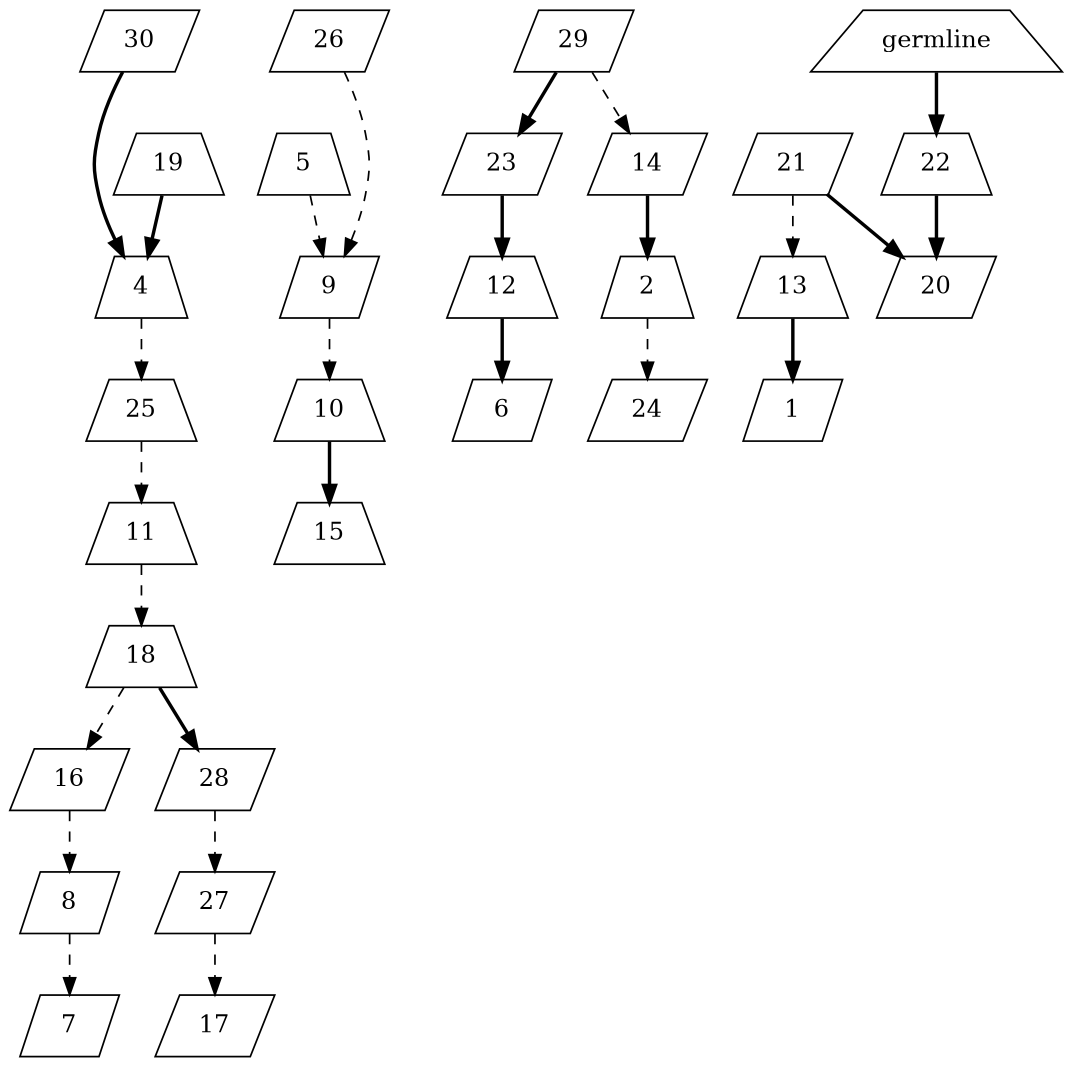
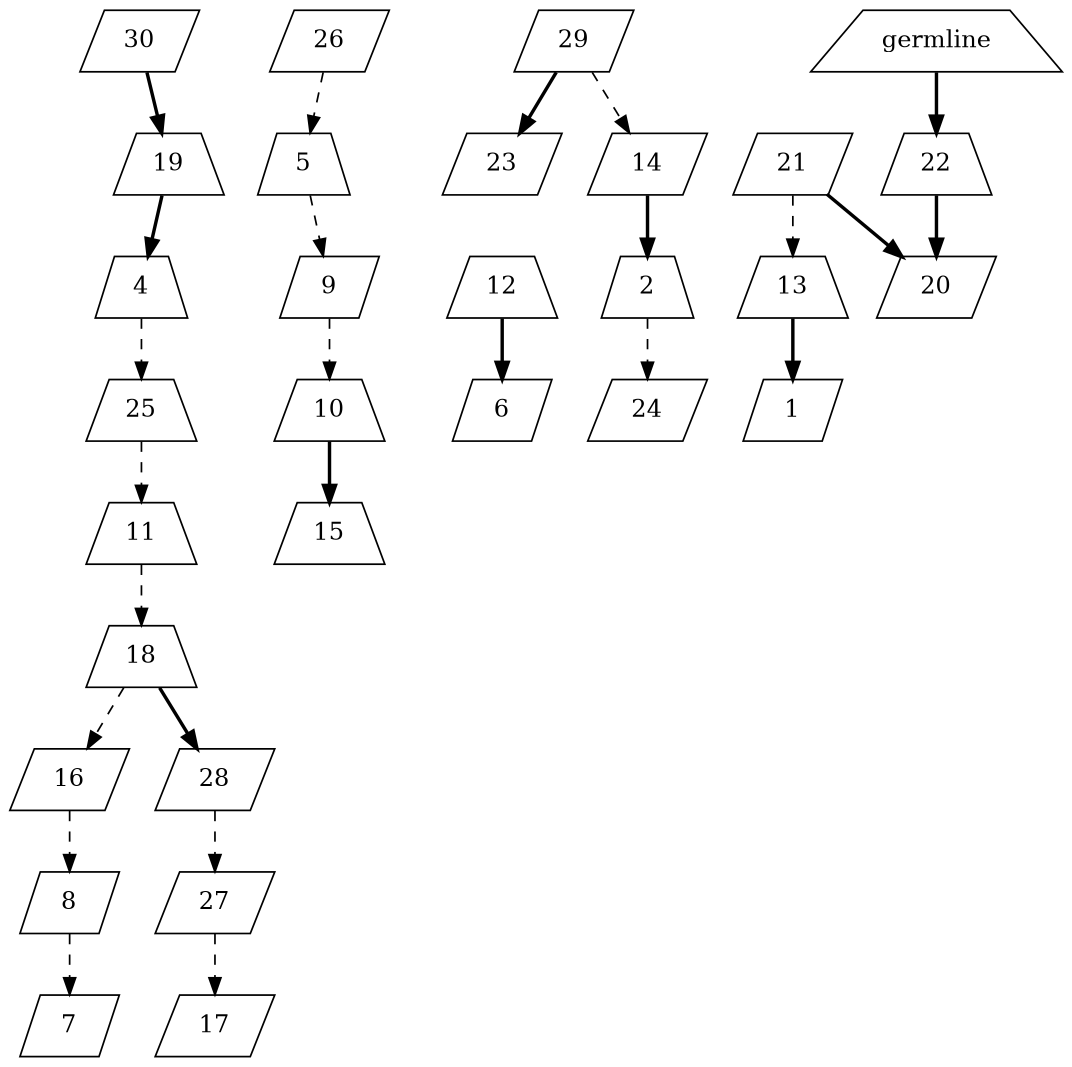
(95, 155) -> (152, 94)
(369, 156) -> (318, 94)
(502, 217) -> none
